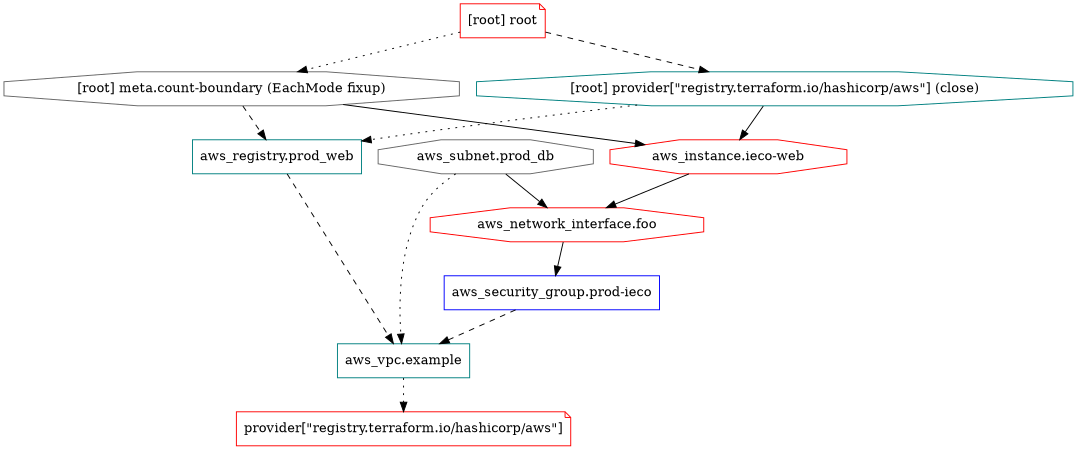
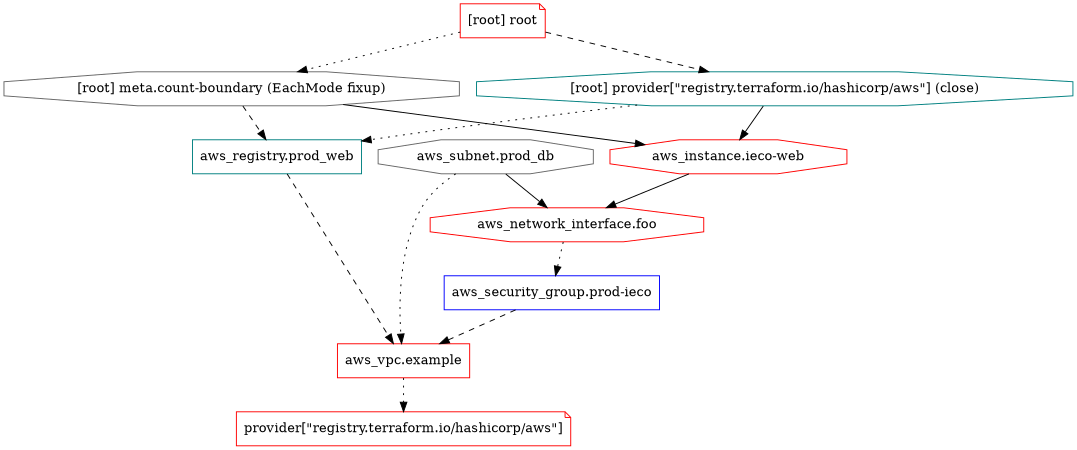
(560, 254) -> (560, 254)
(404, 361) -> (404, 361)
